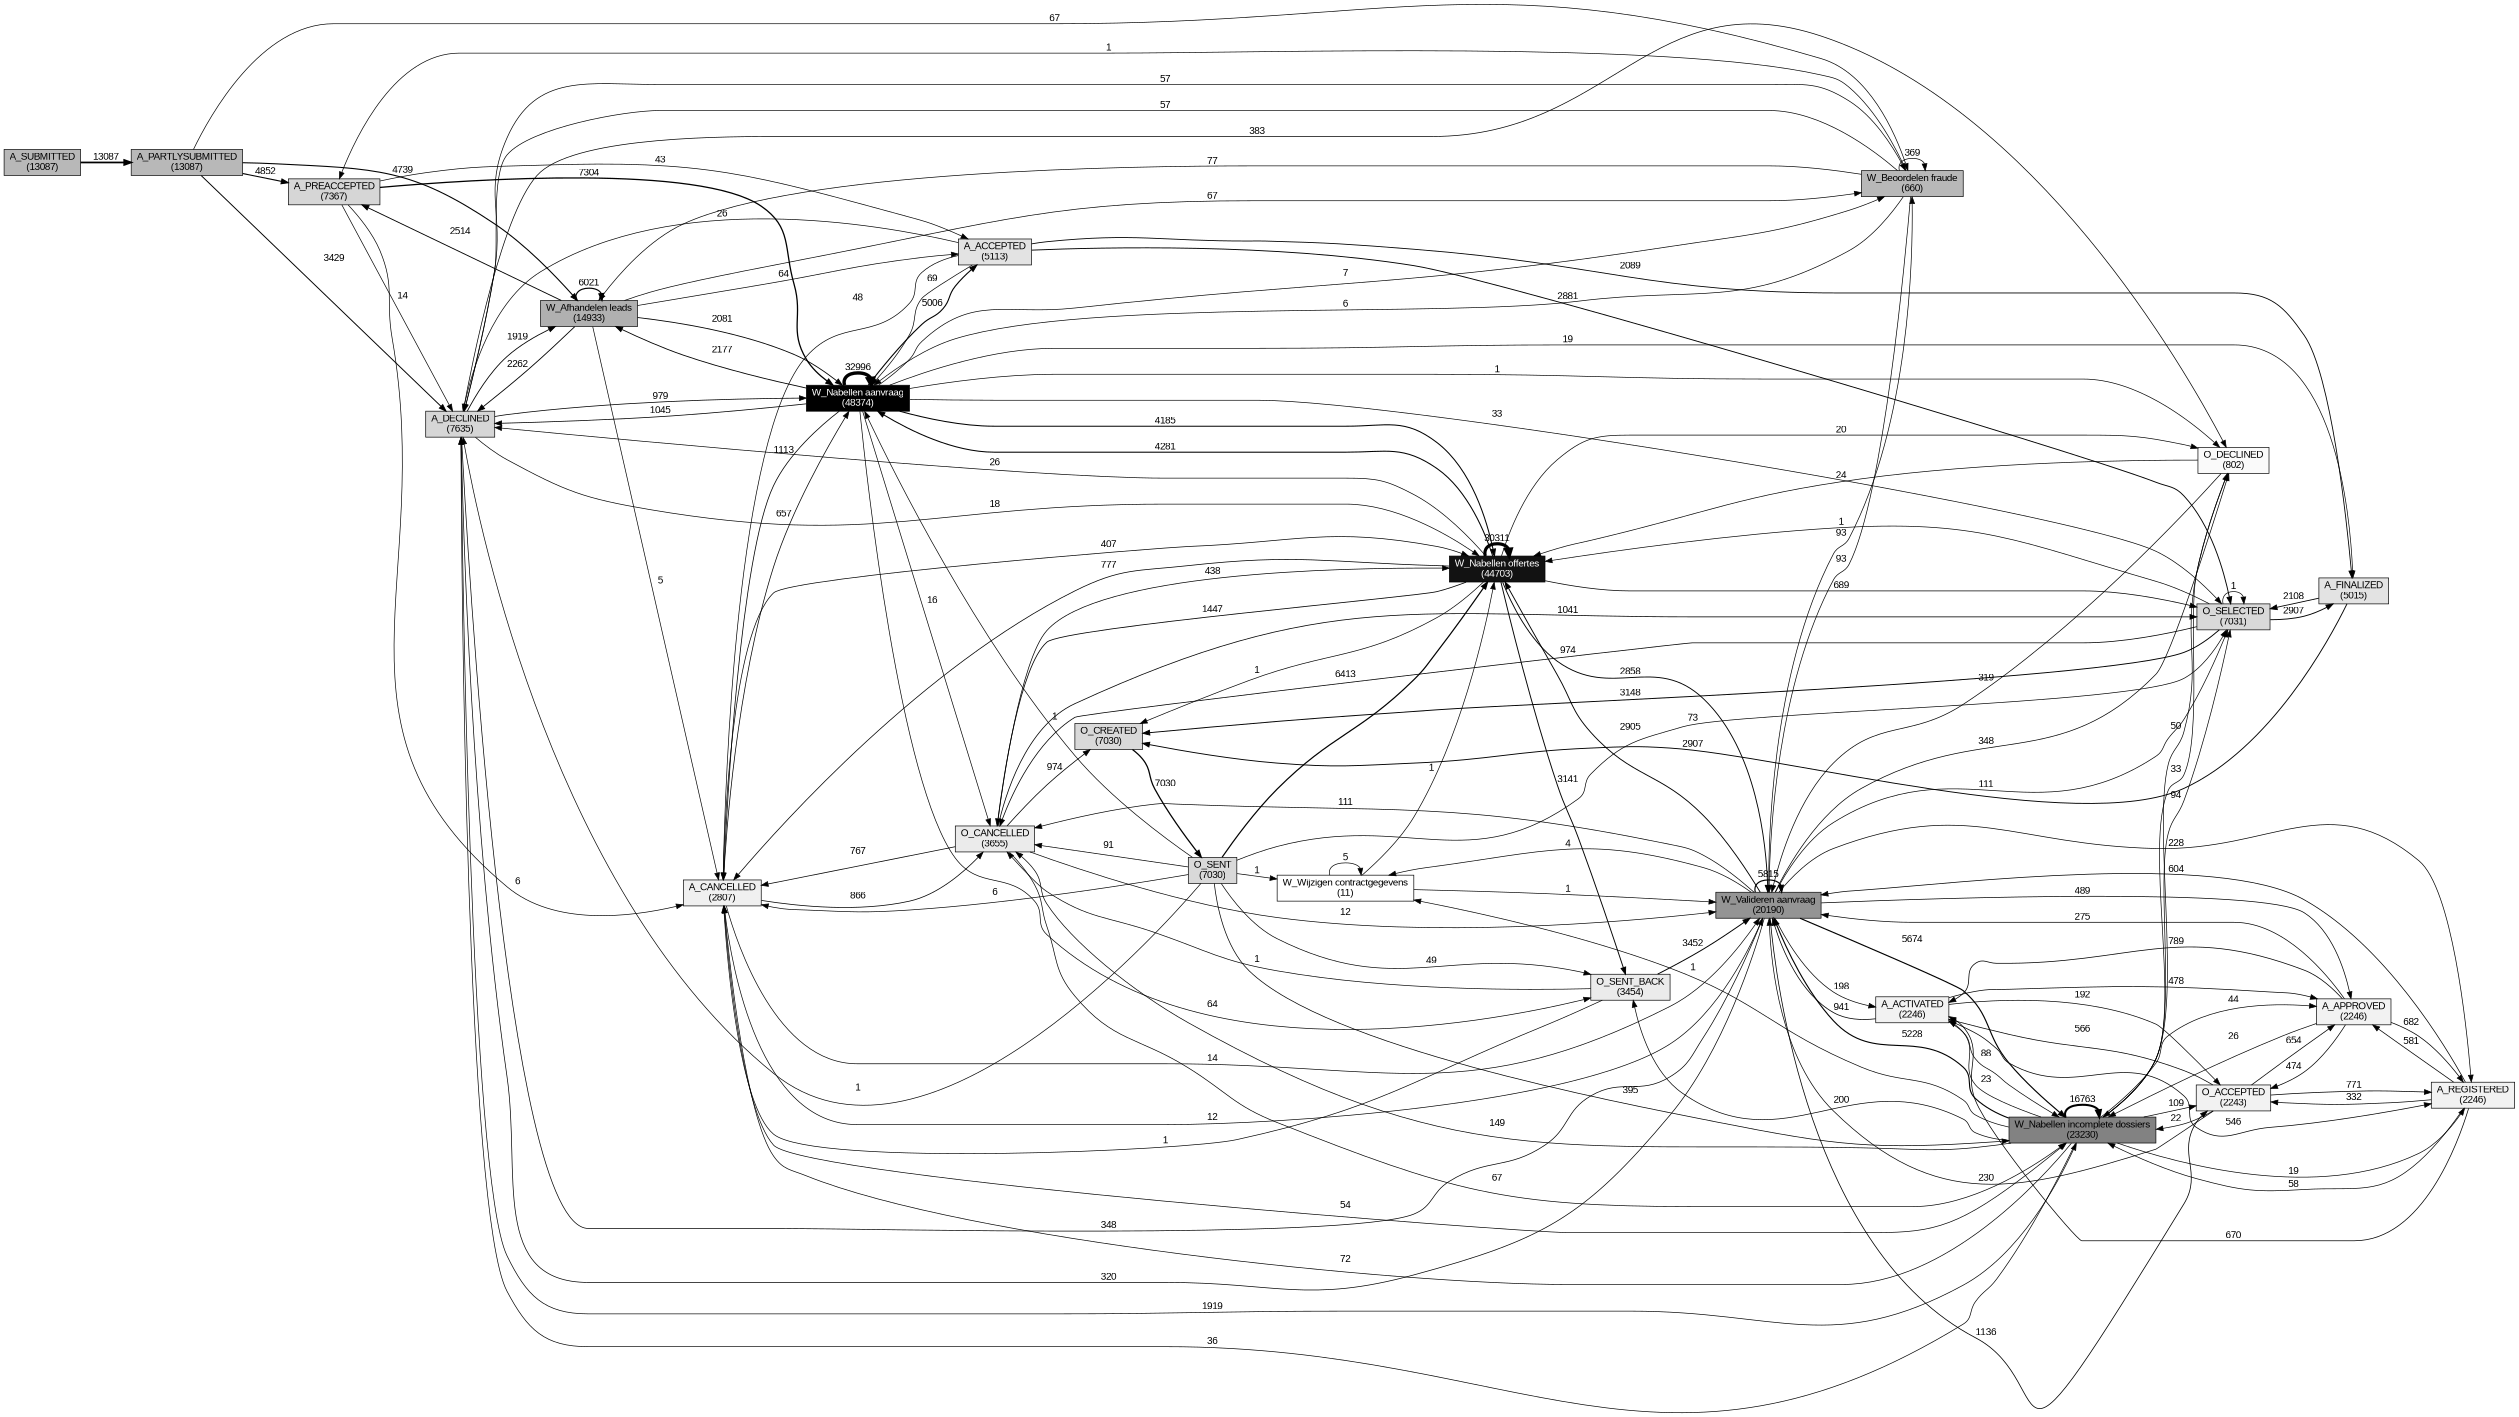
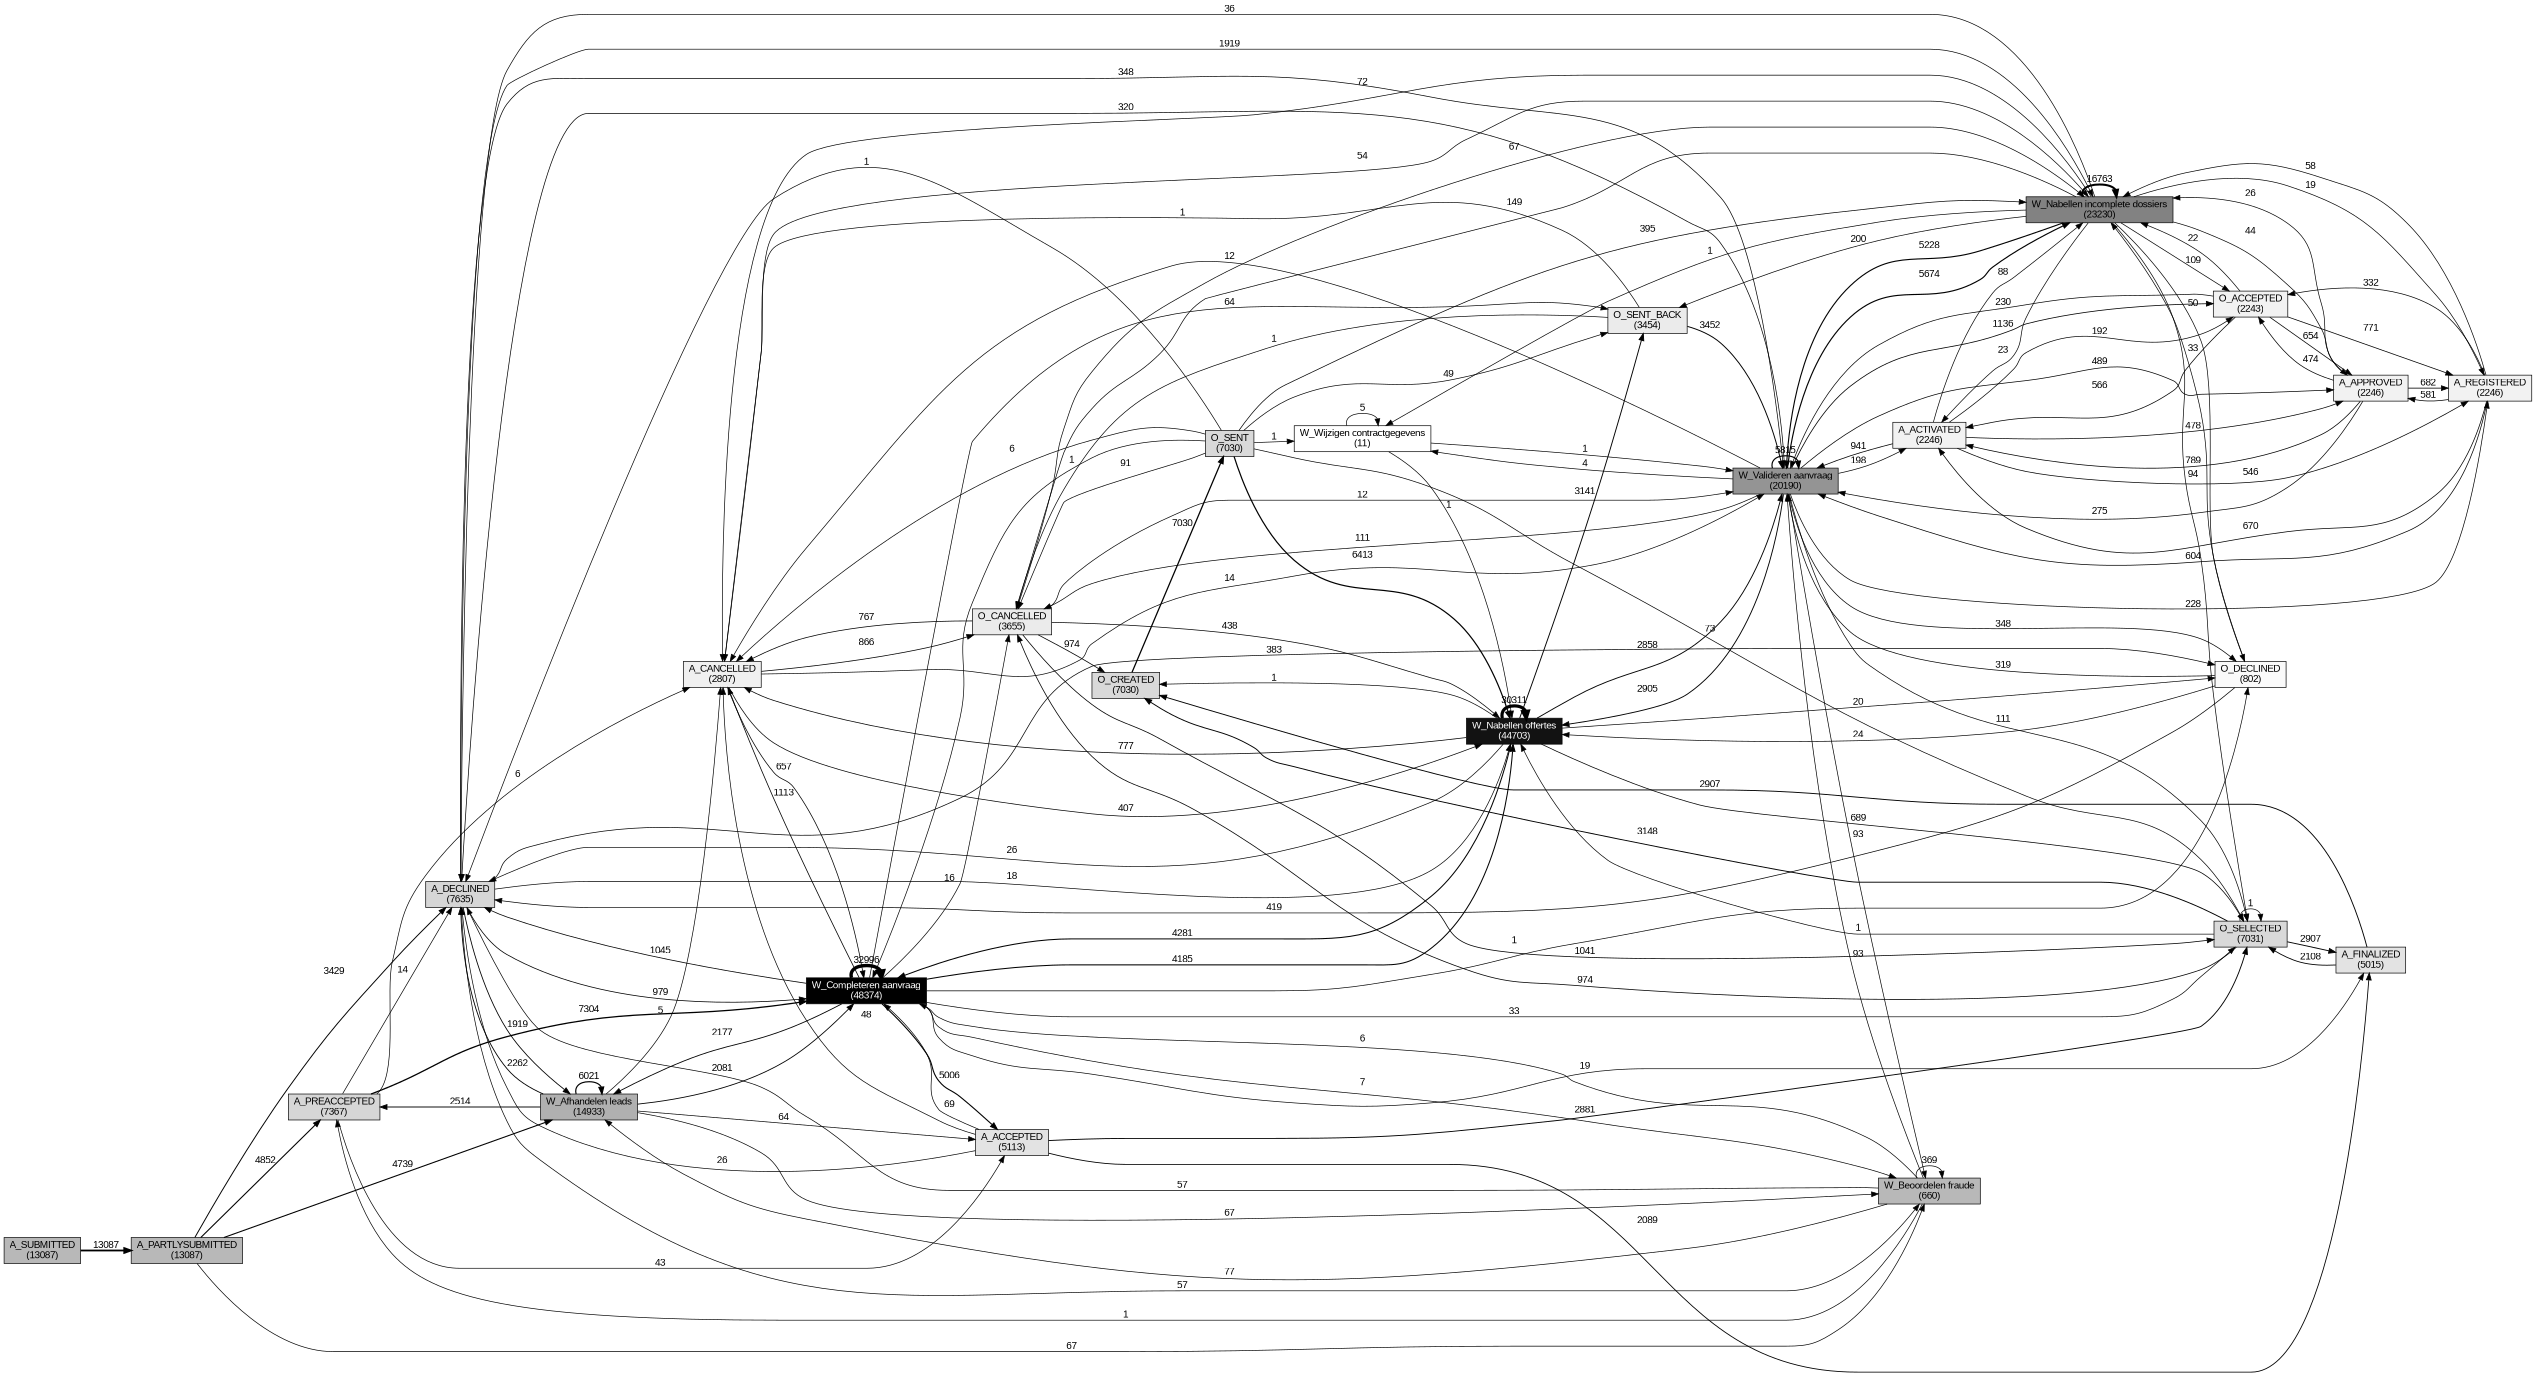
(858, 398) -> (866, 991)
(1165, 622) -> none
none -> (1390, 913)
